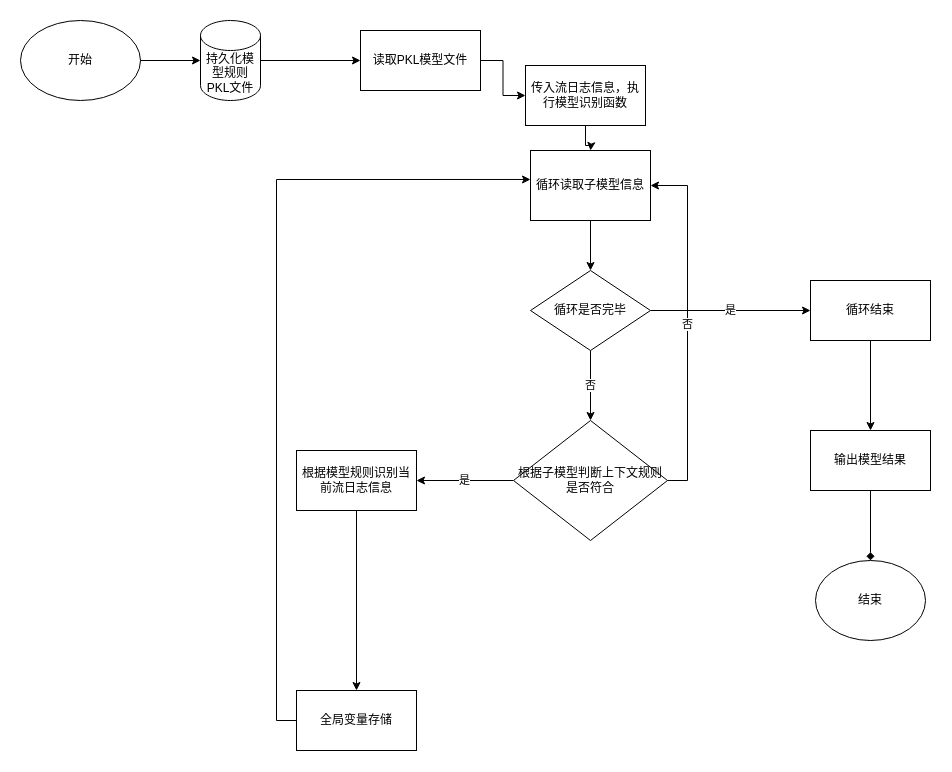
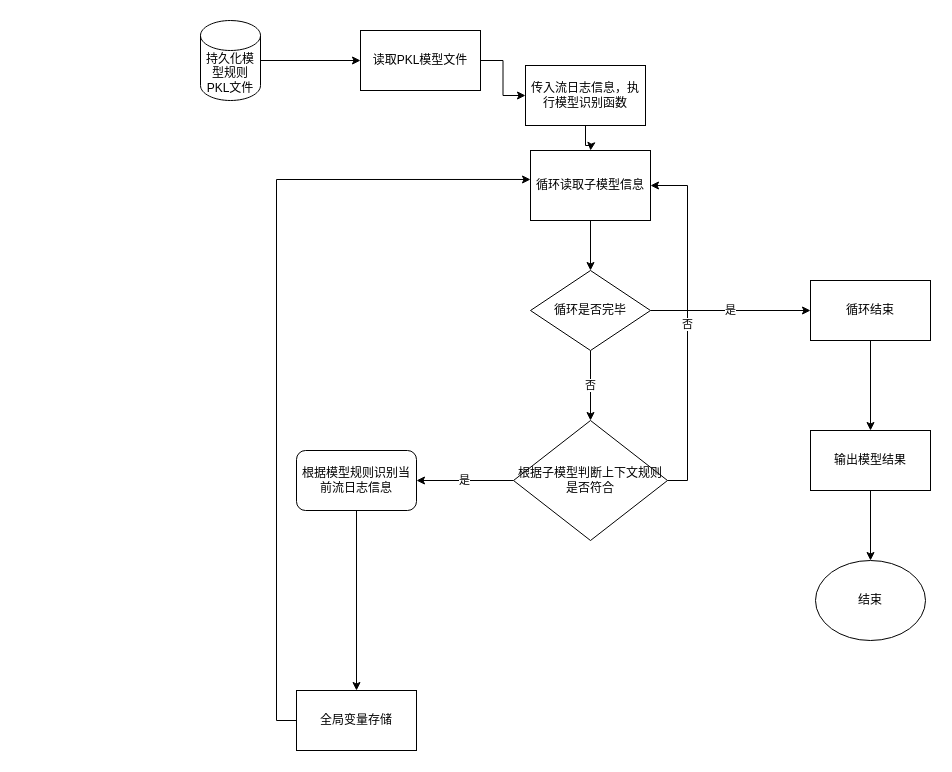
(81, 61) -> none
(167, 61) -> none
(357, 481) -> (357, 481)
(871, 552) -> (871, 552)
